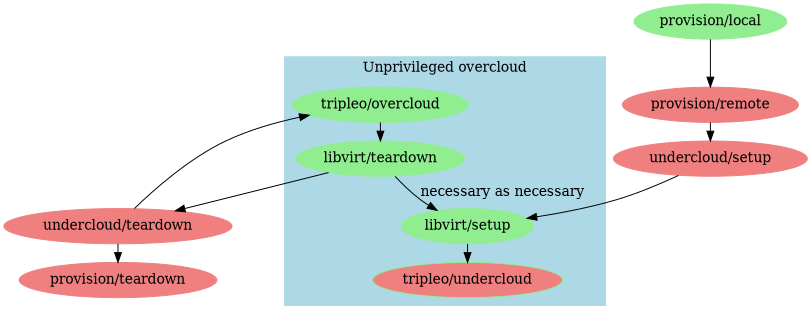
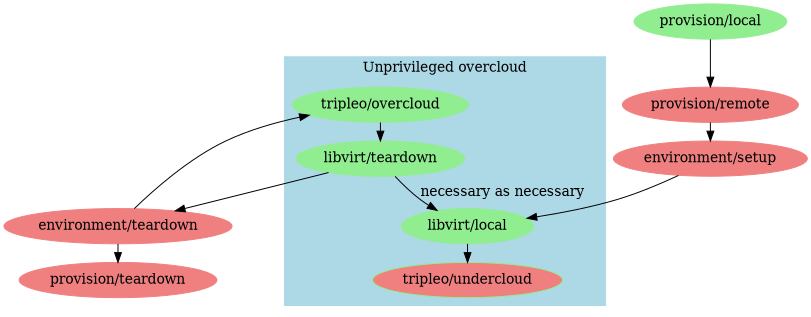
(710, 159) -> (710, 159)
(118, 226) -> (118, 226)
(468, 226) -> (468, 226)
